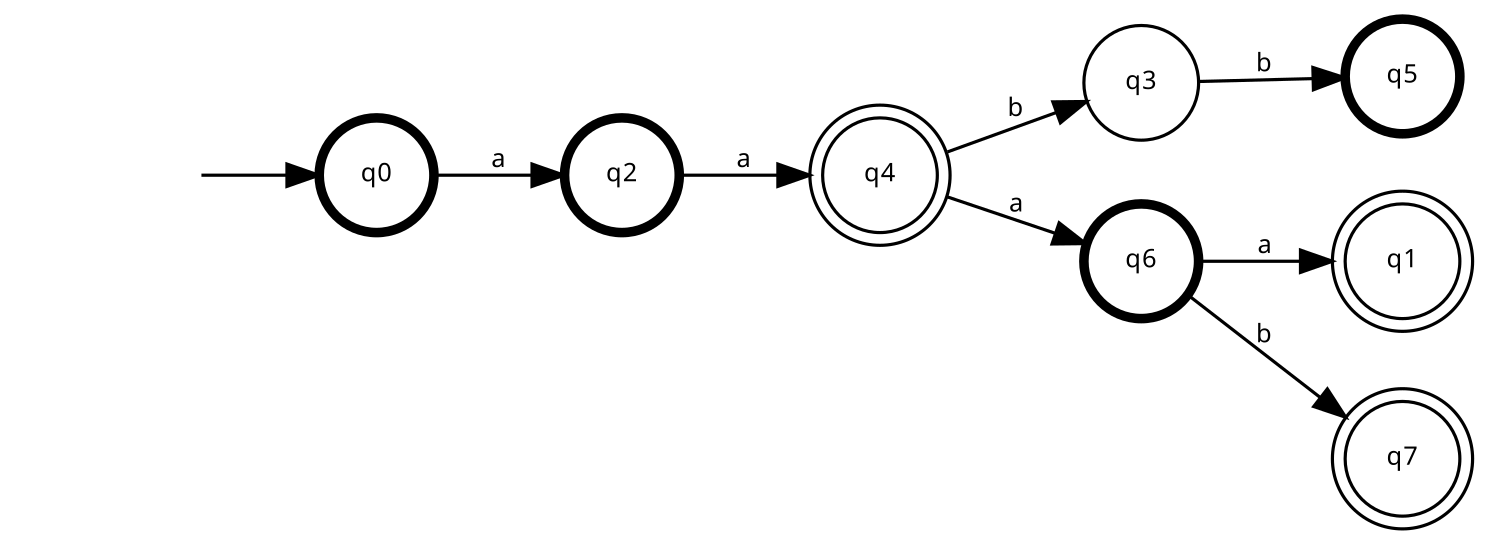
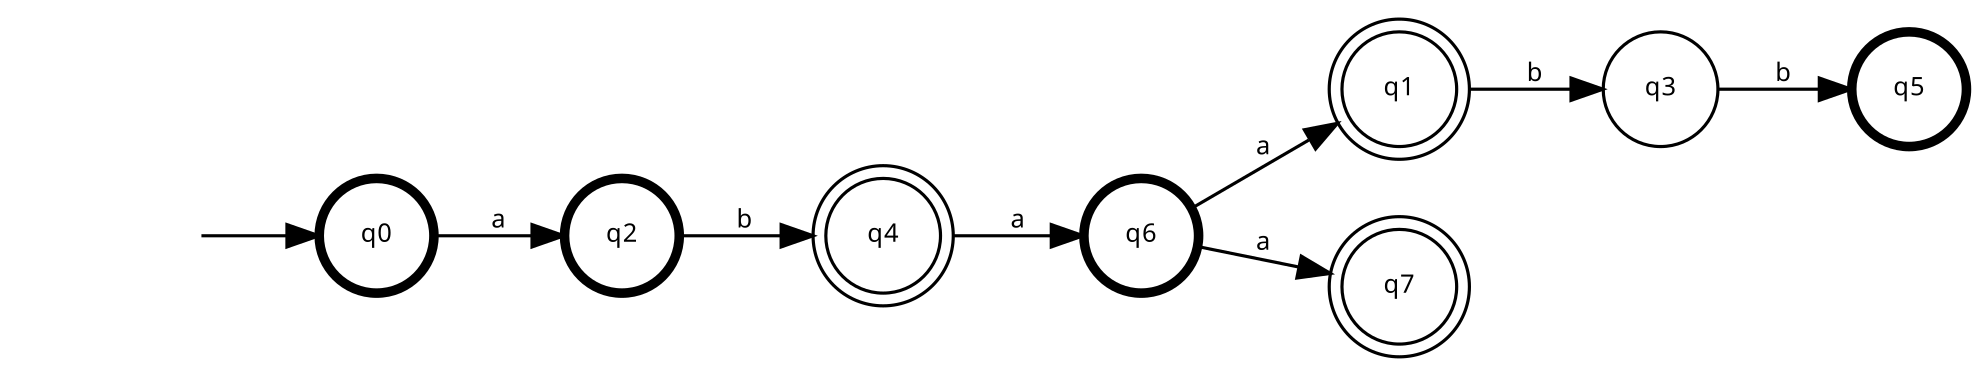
(1002, 132) -> (1520, 89)
(745, 161) -> (746, 221)
(1265, 336) -> (1264, 244)
